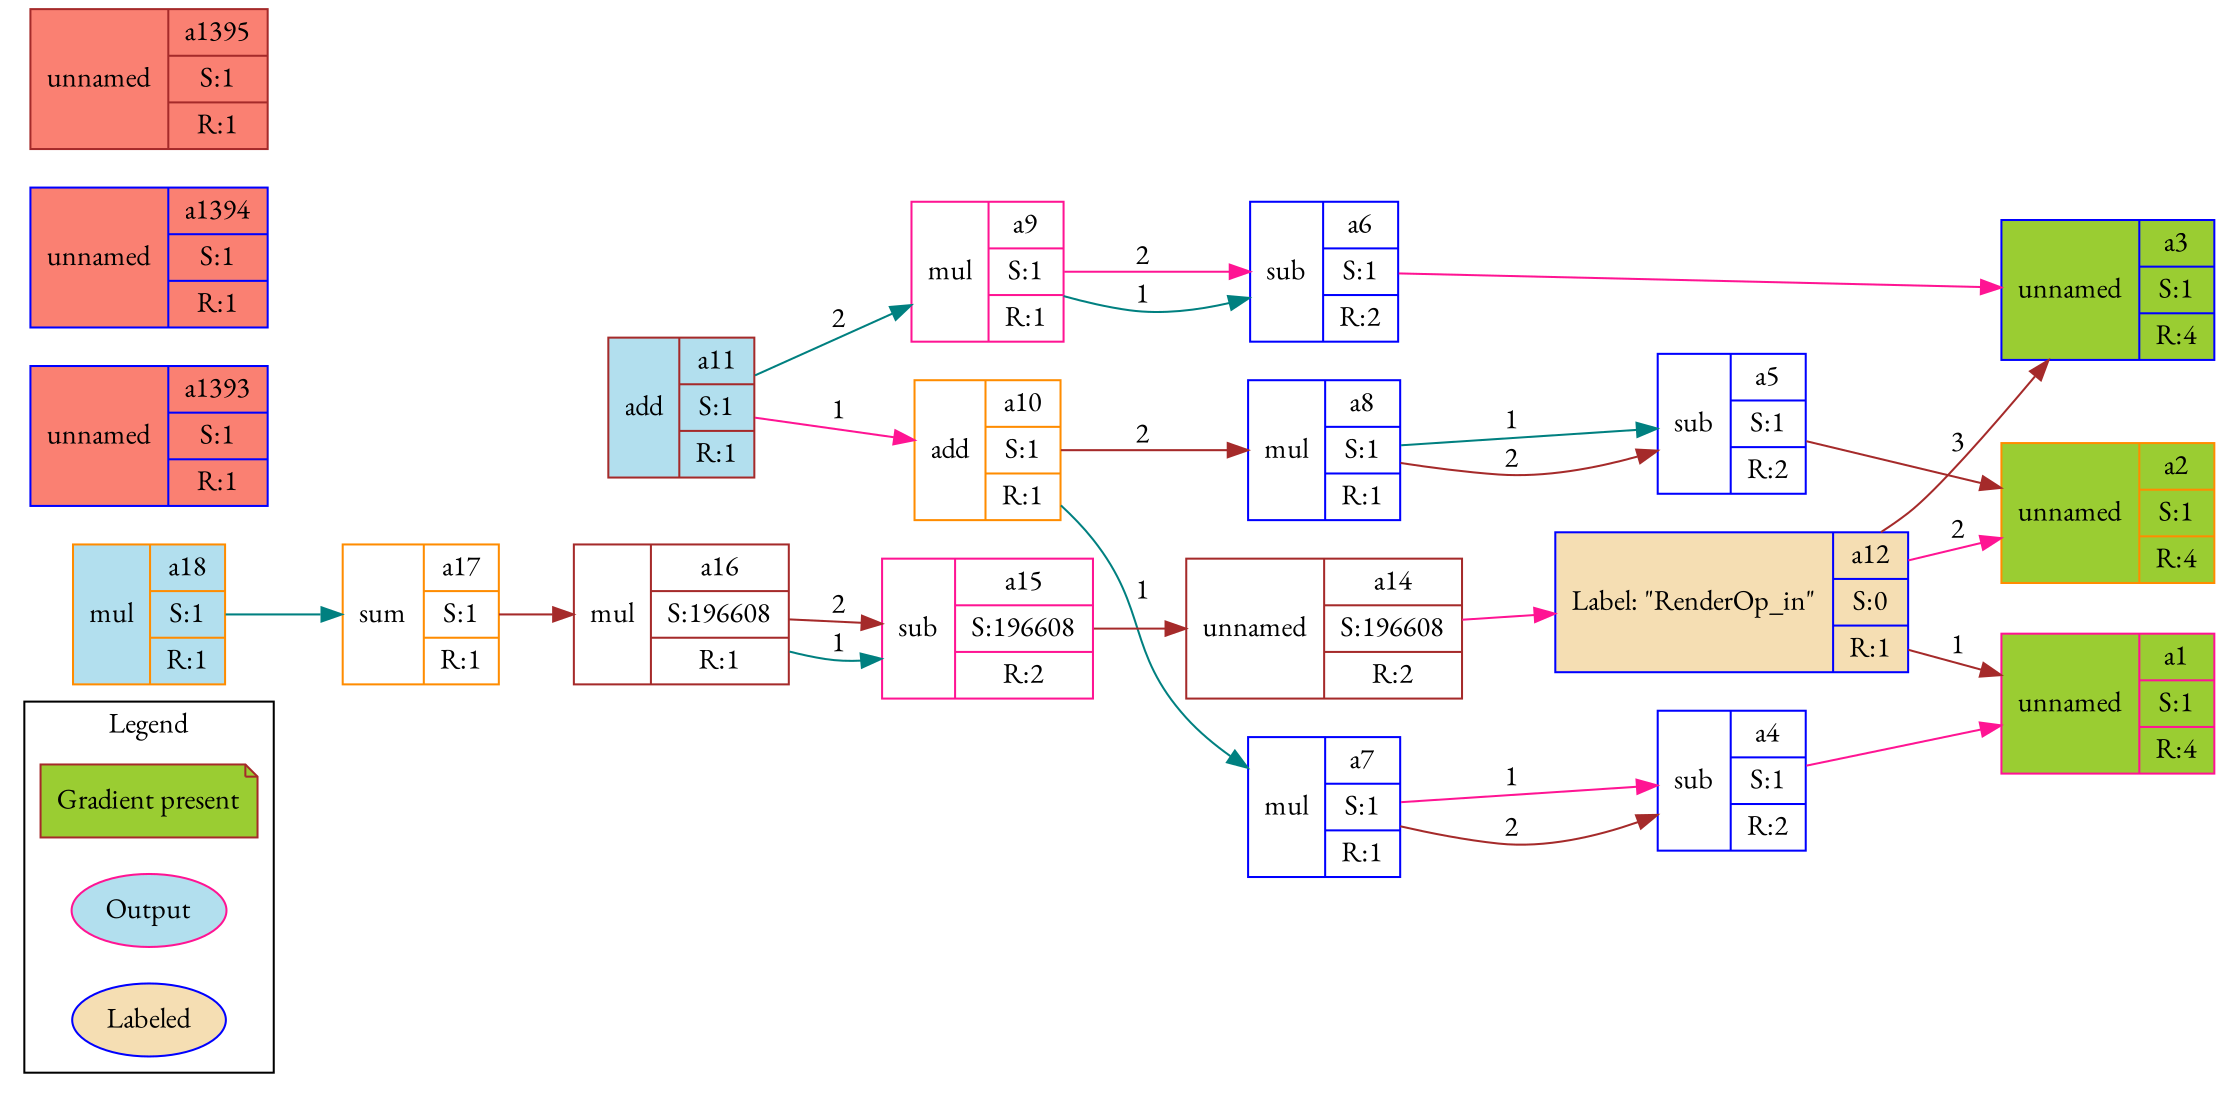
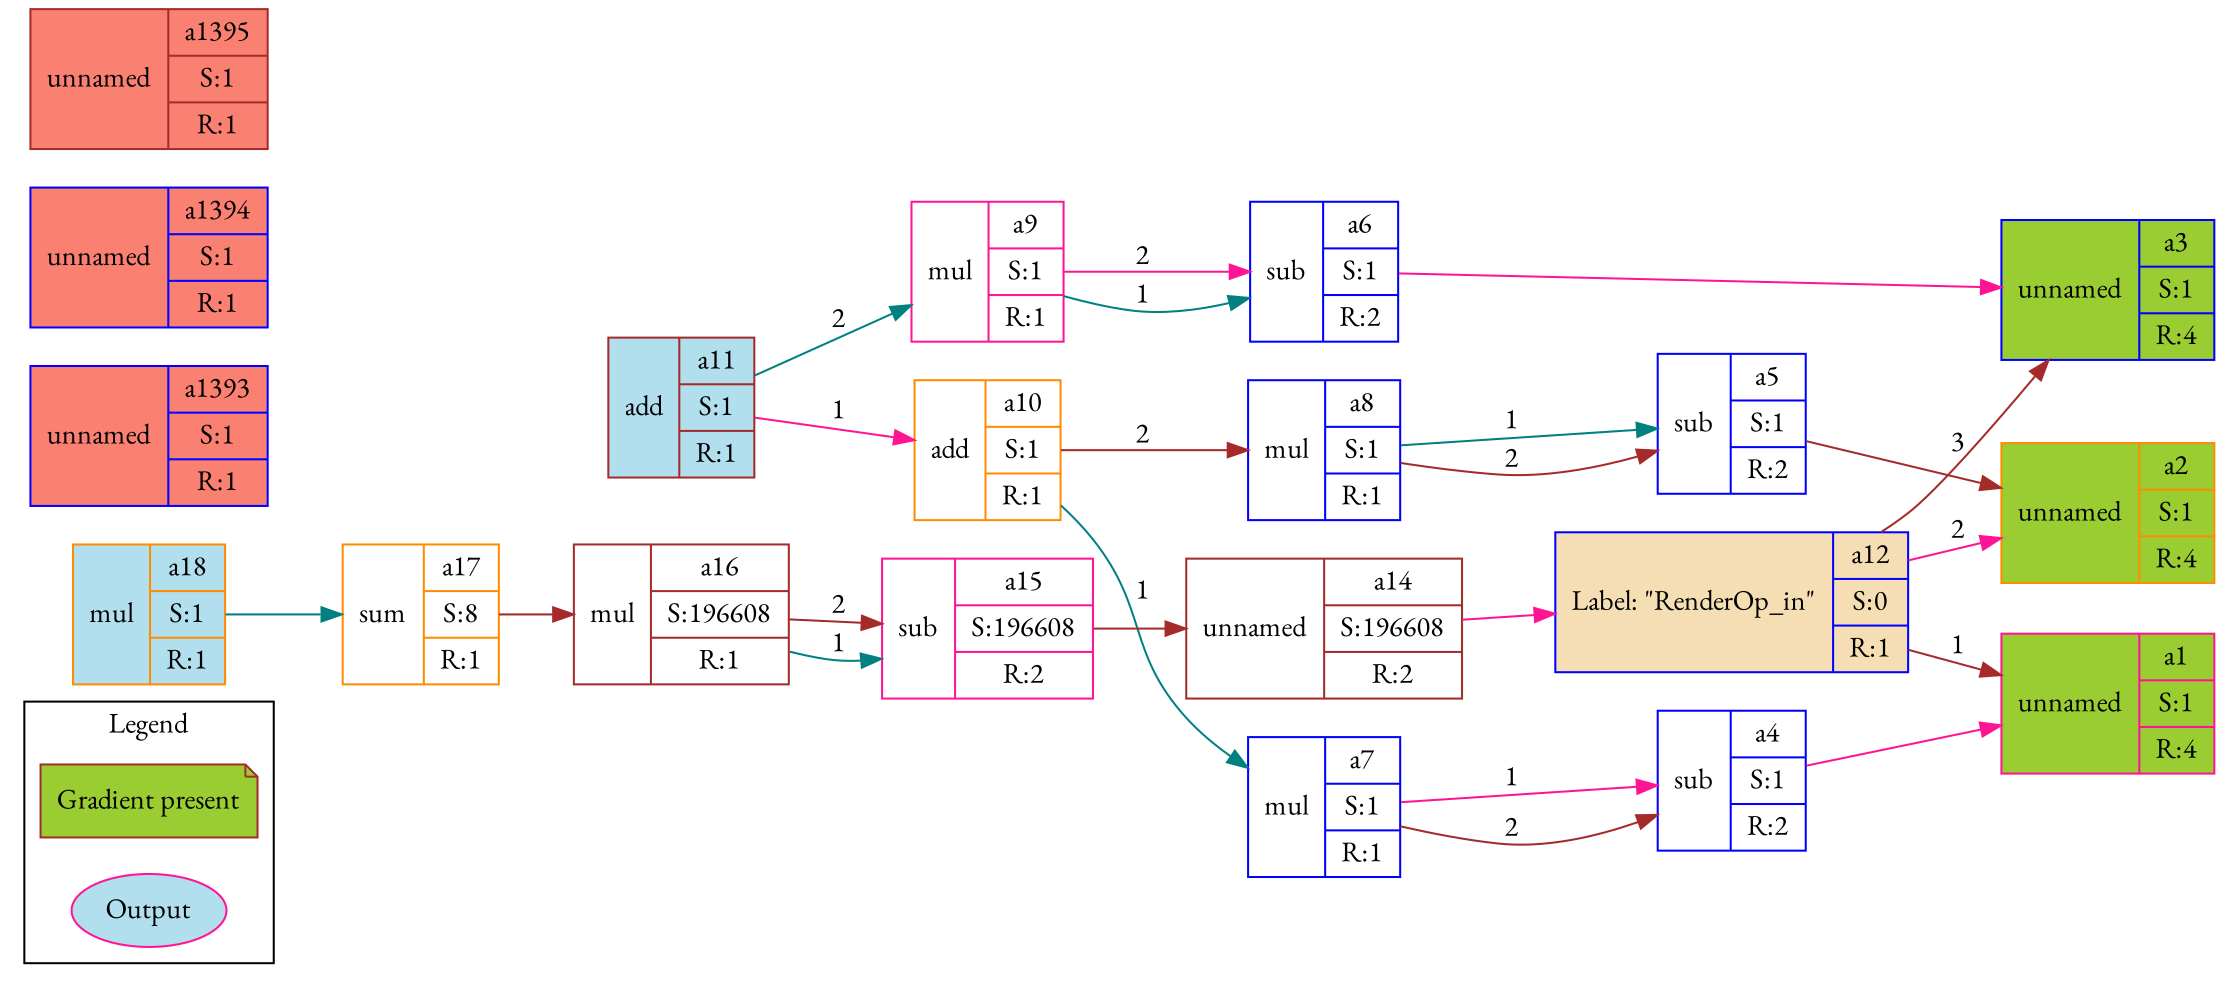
(461, 613) -> (461, 613)
(149, 1020) -> none
